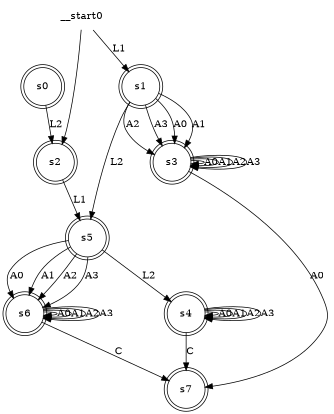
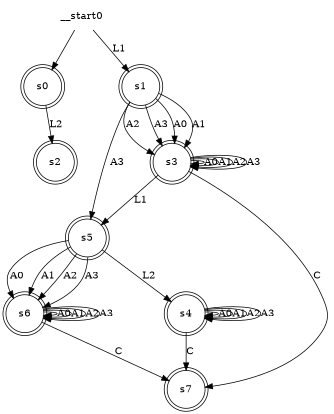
(75, 84) -> (65, 47)
(117, 162) -> (117, 162)
(70, 197) -> (133, 198)
(317, 276) -> (317, 276)
